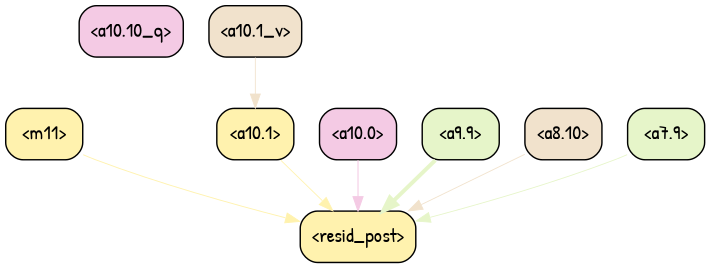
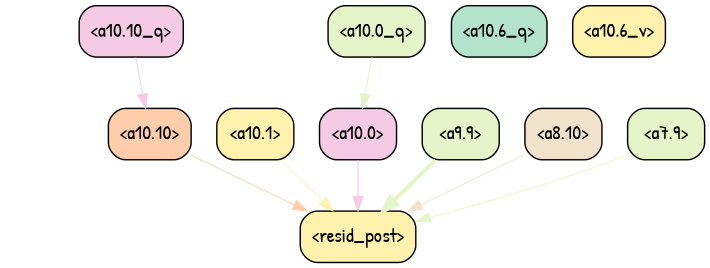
(255, 31) -> none
none -> (377, 31)
none -> (499, 31)
none -> (619, 31)
(44, 134) -> none
none -> (150, 134)
